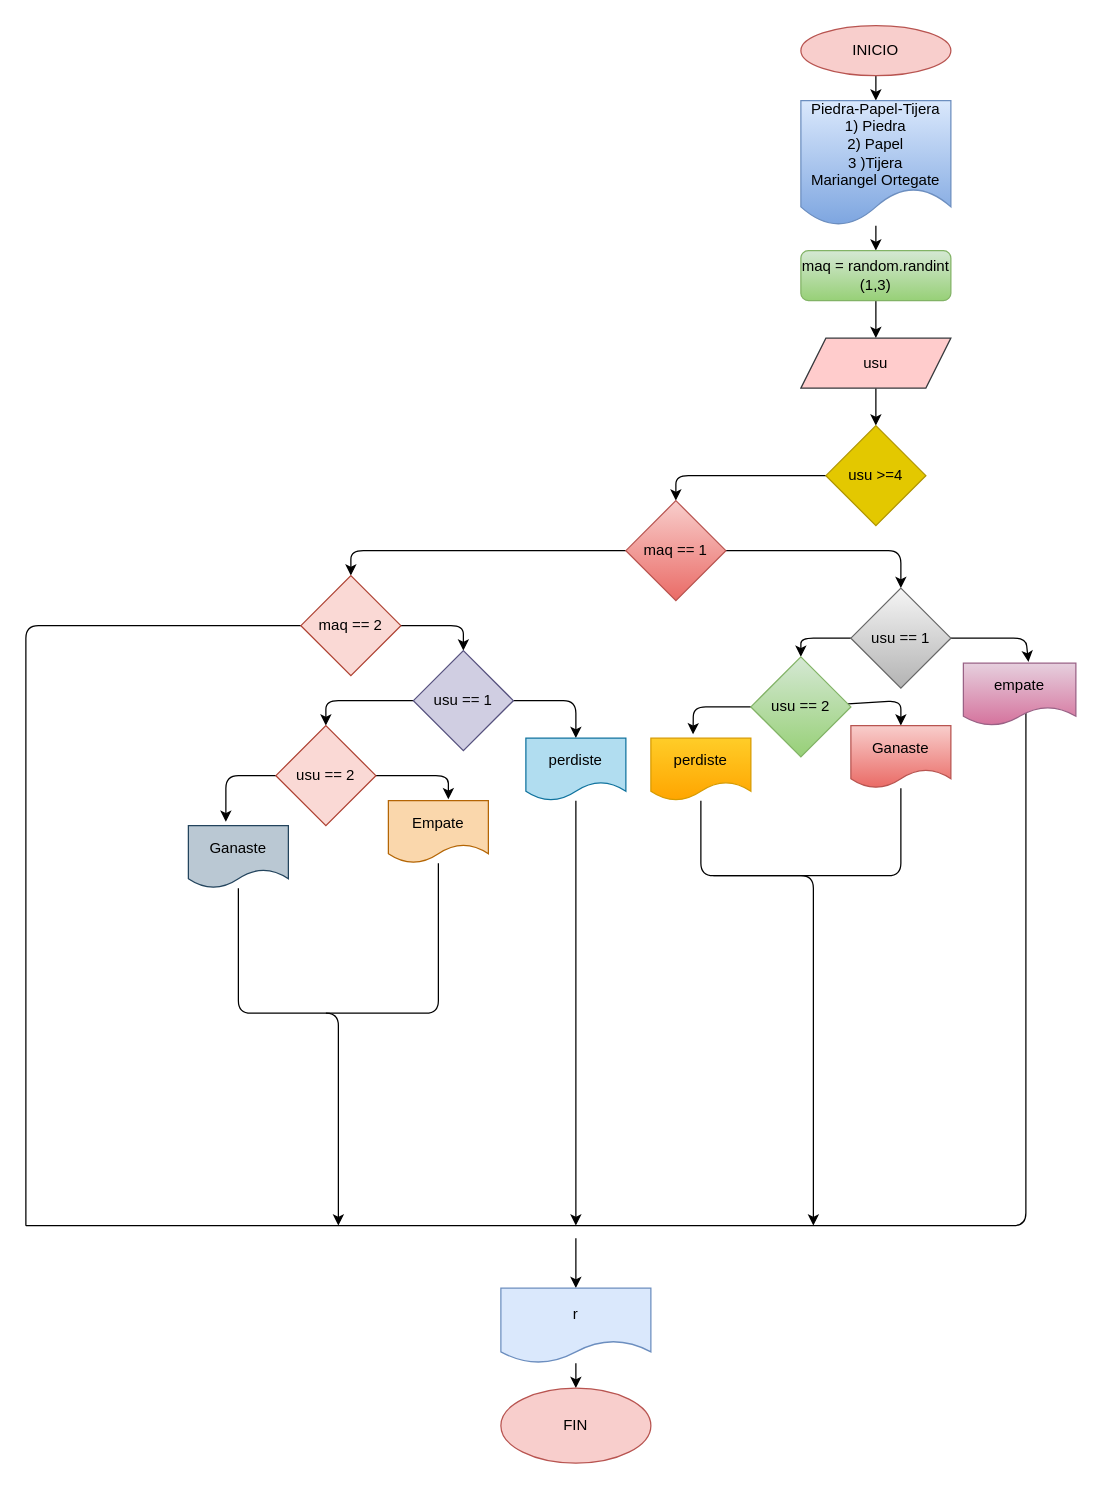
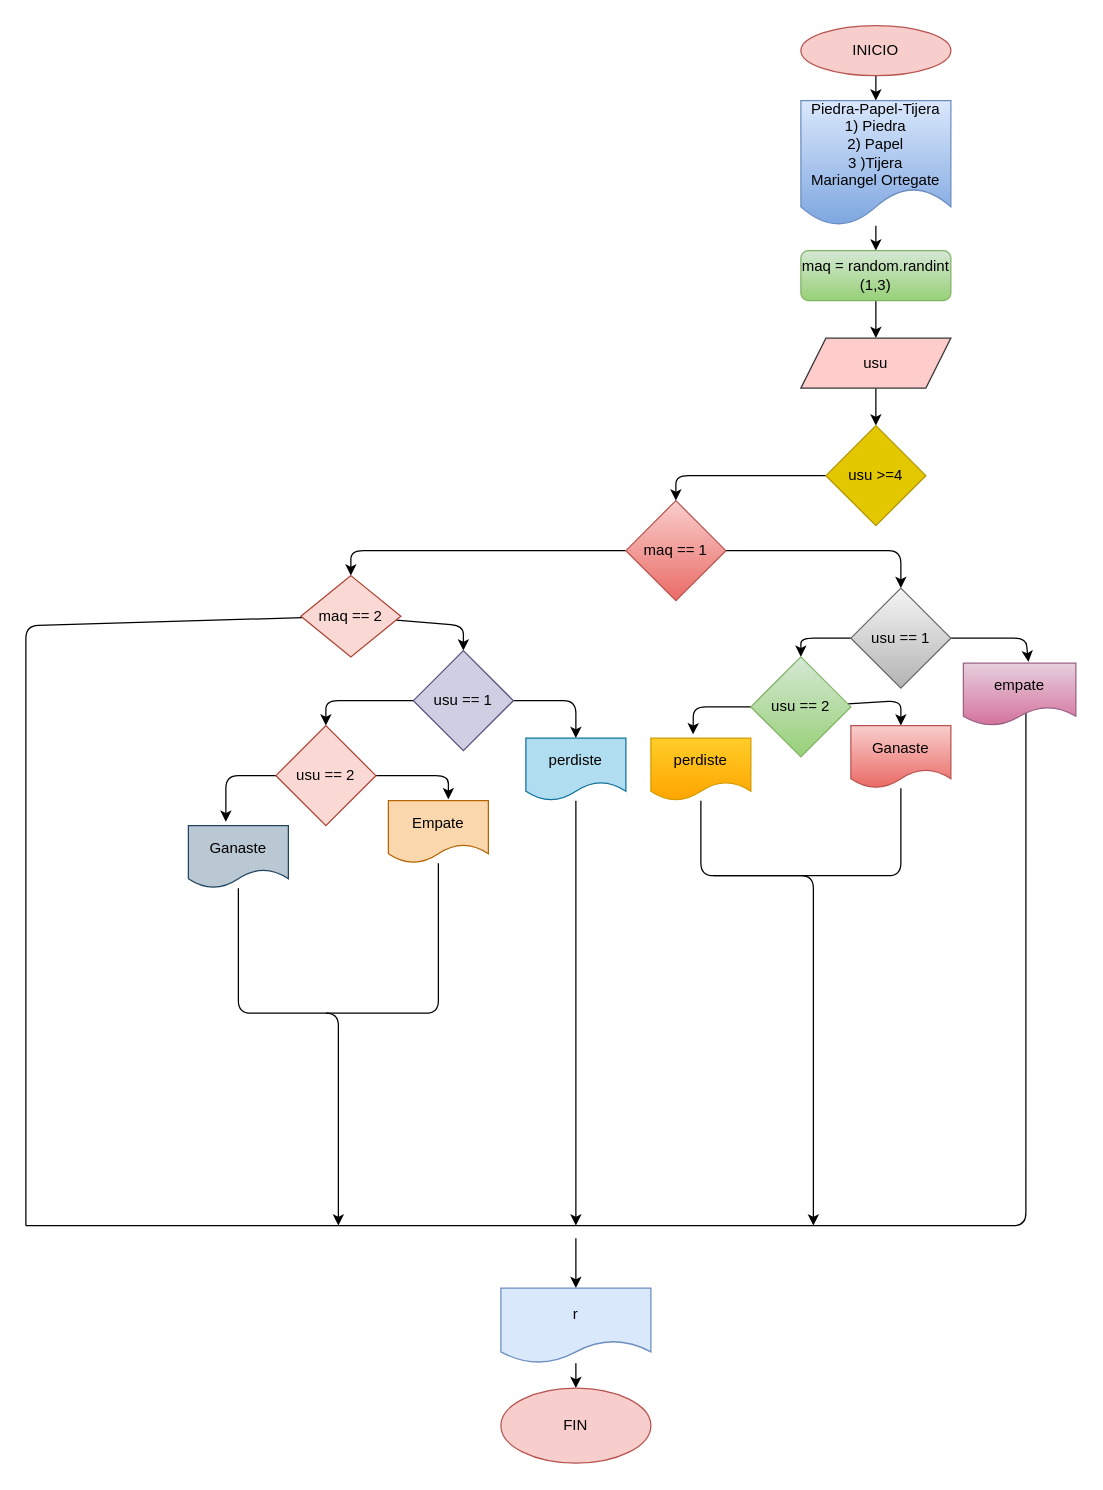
(351, 626) -> (351, 616)
